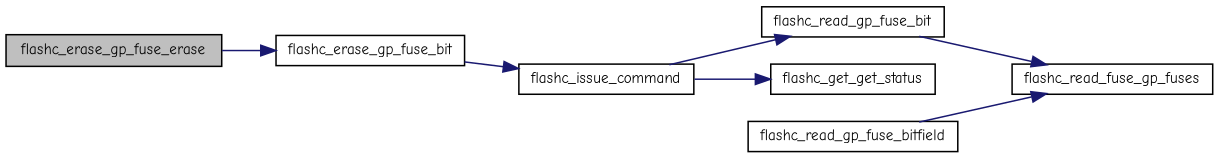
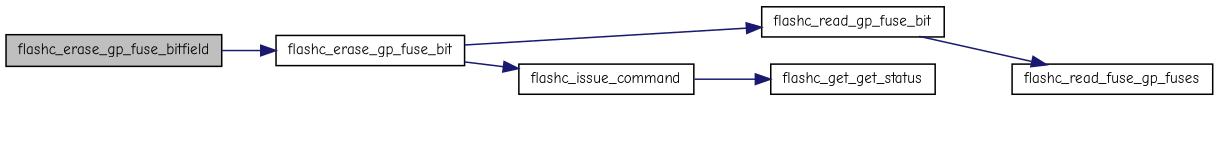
(114, 51) -> (114, 51)
(722, 52) -> (606, 37)
(853, 137) -> none
